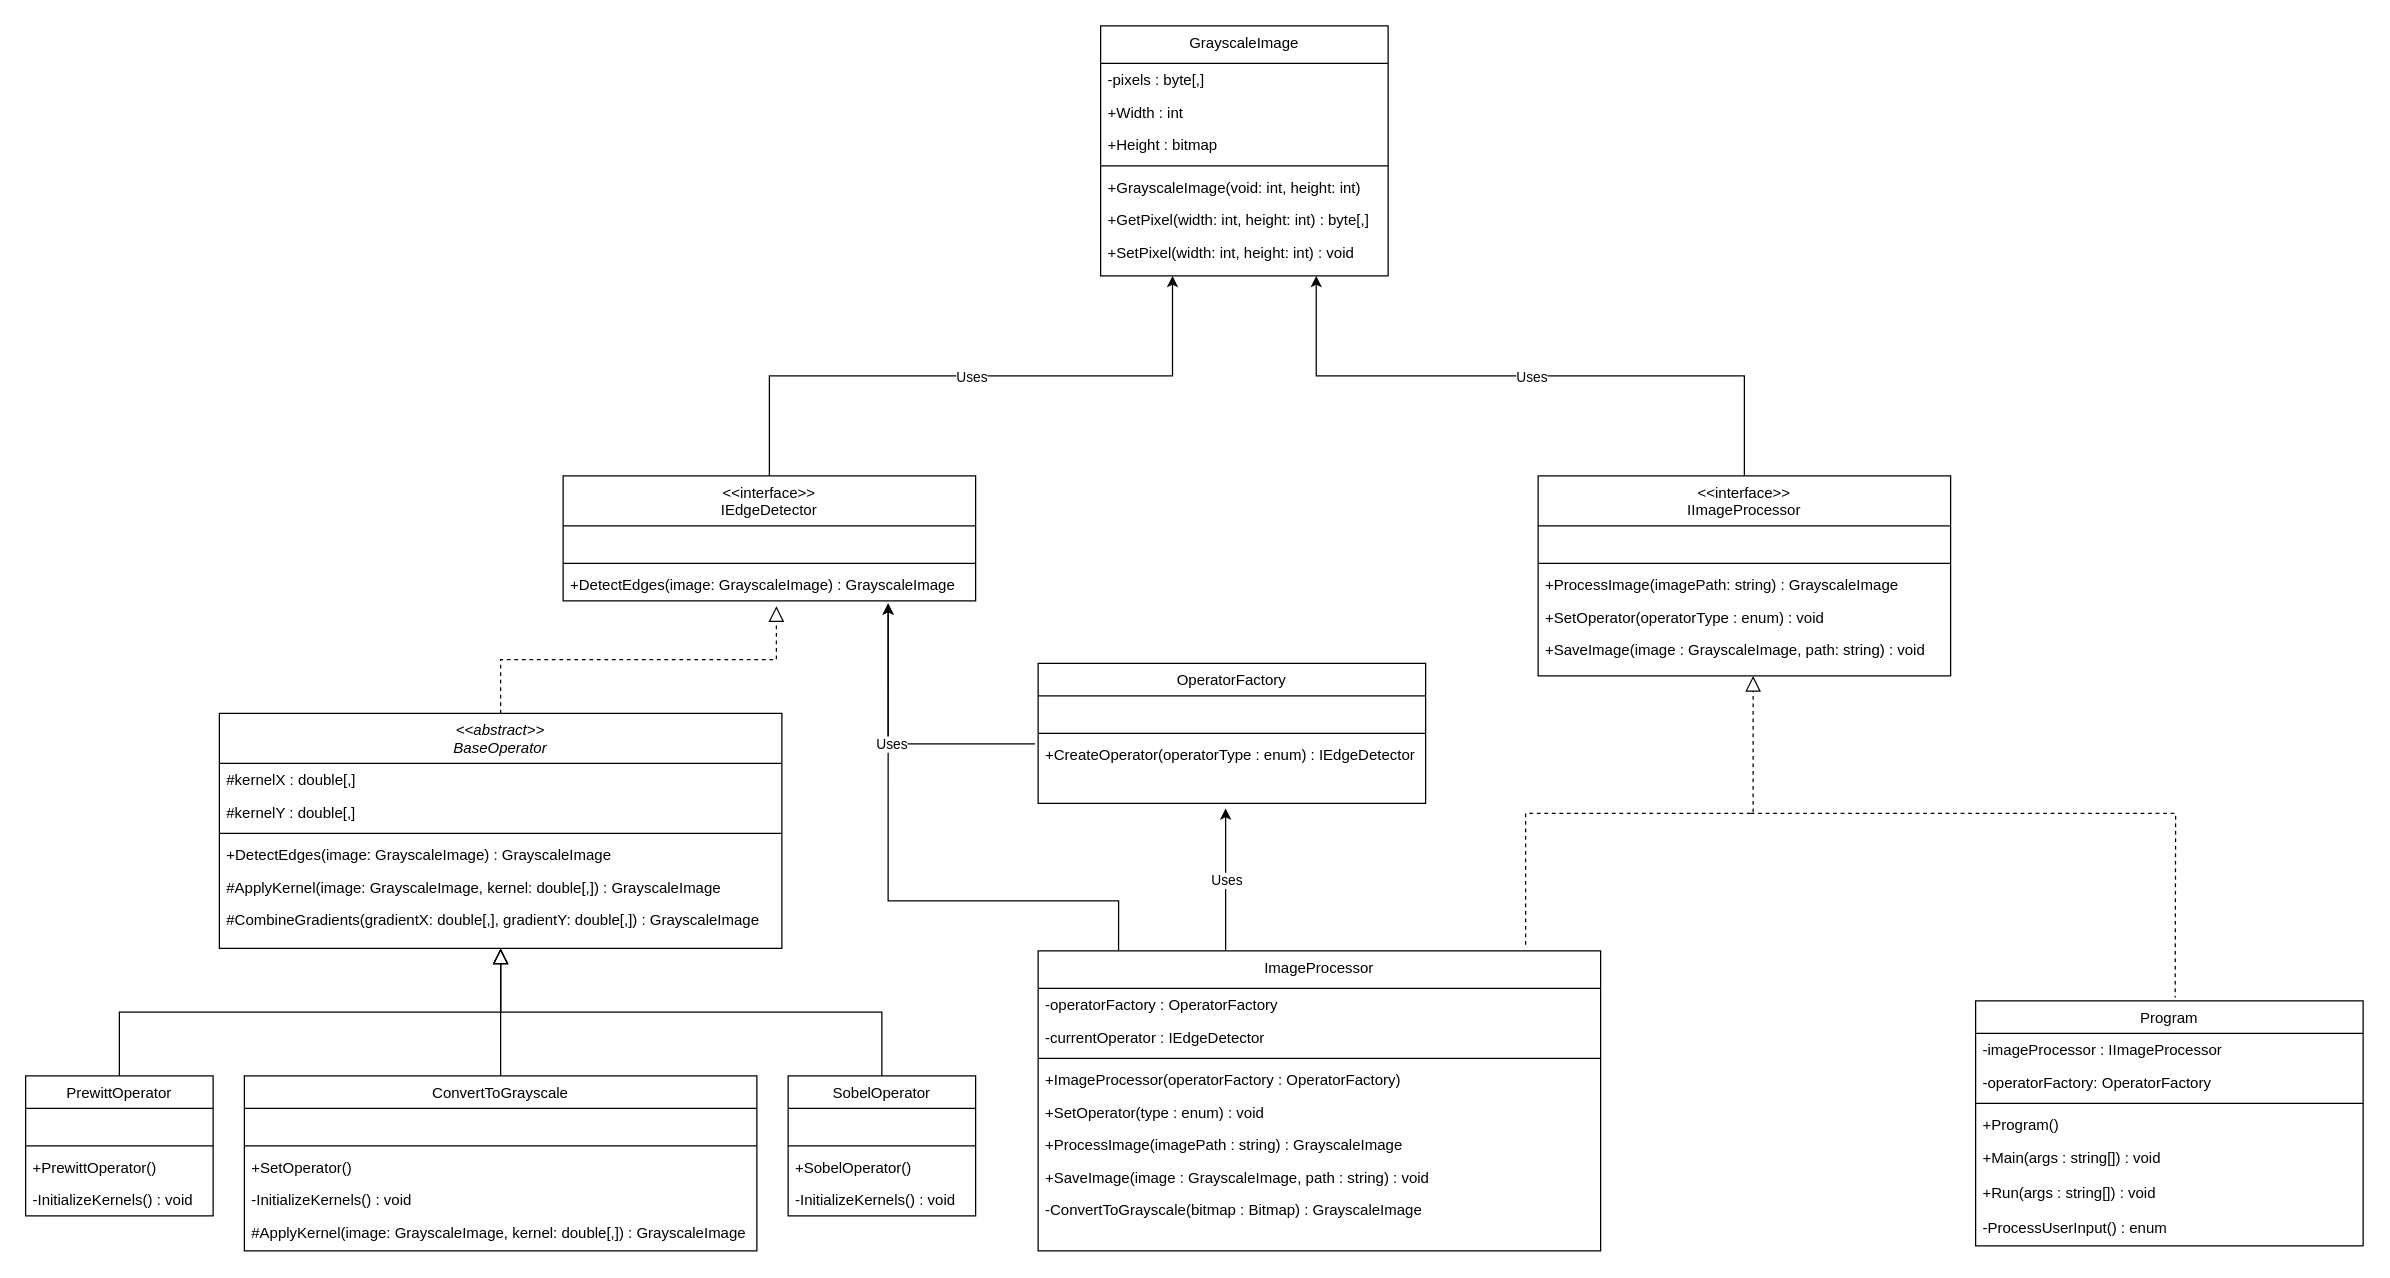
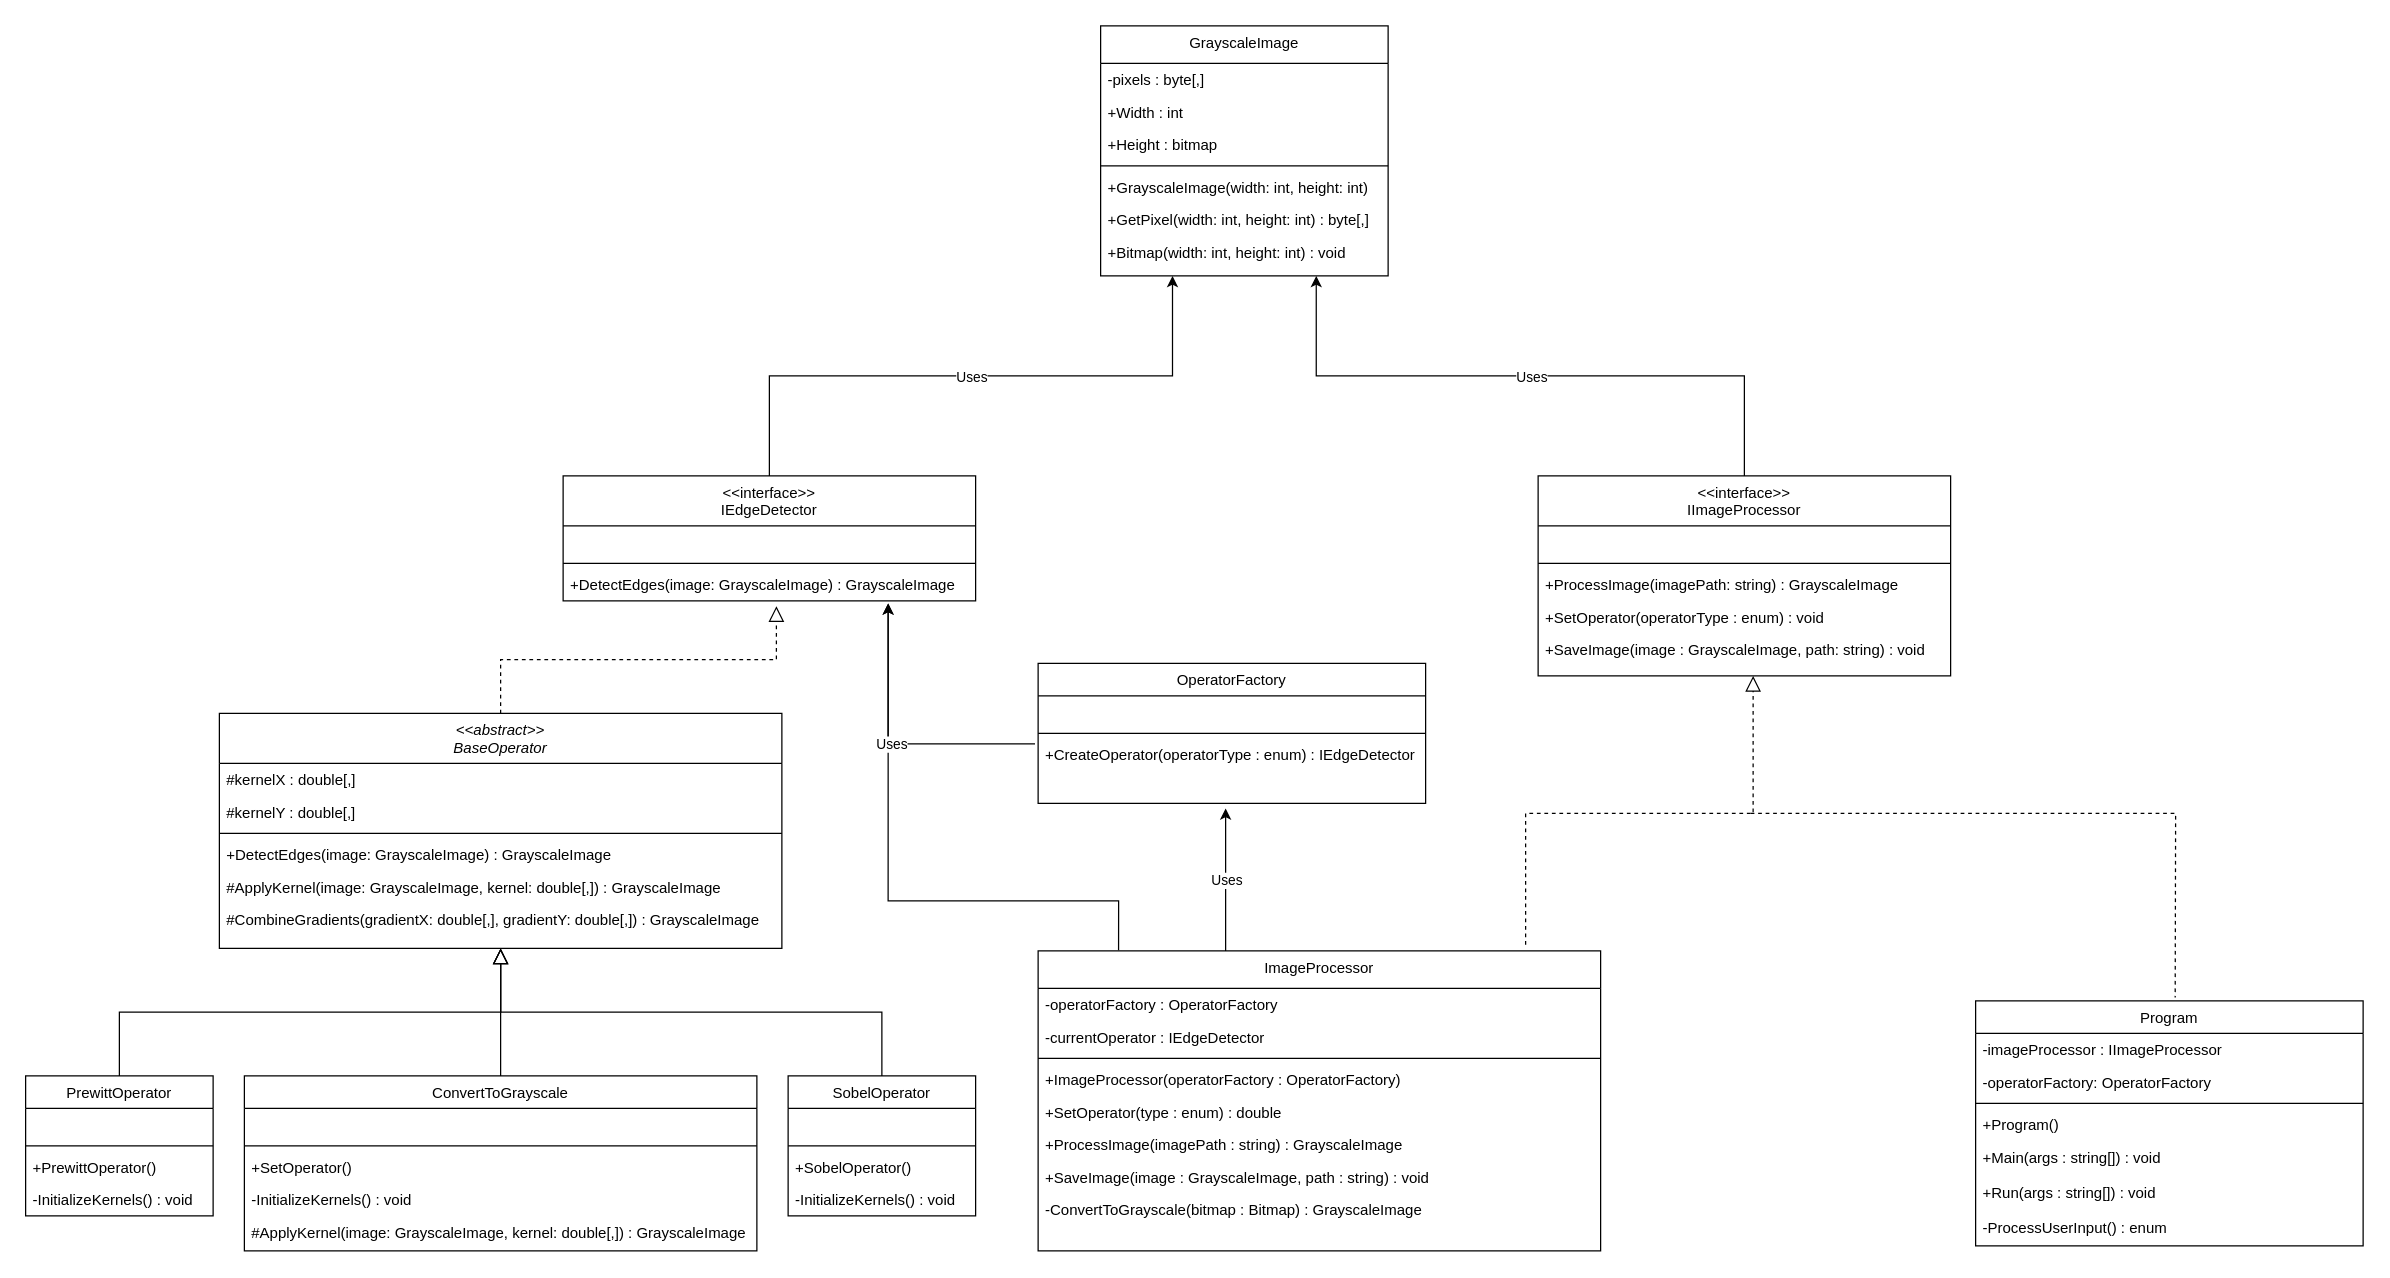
(1250, 188) -> (1254, 188)
(1249, 253) -> (1242, 253)
(1166, 1113) -> (1174, 1113)
